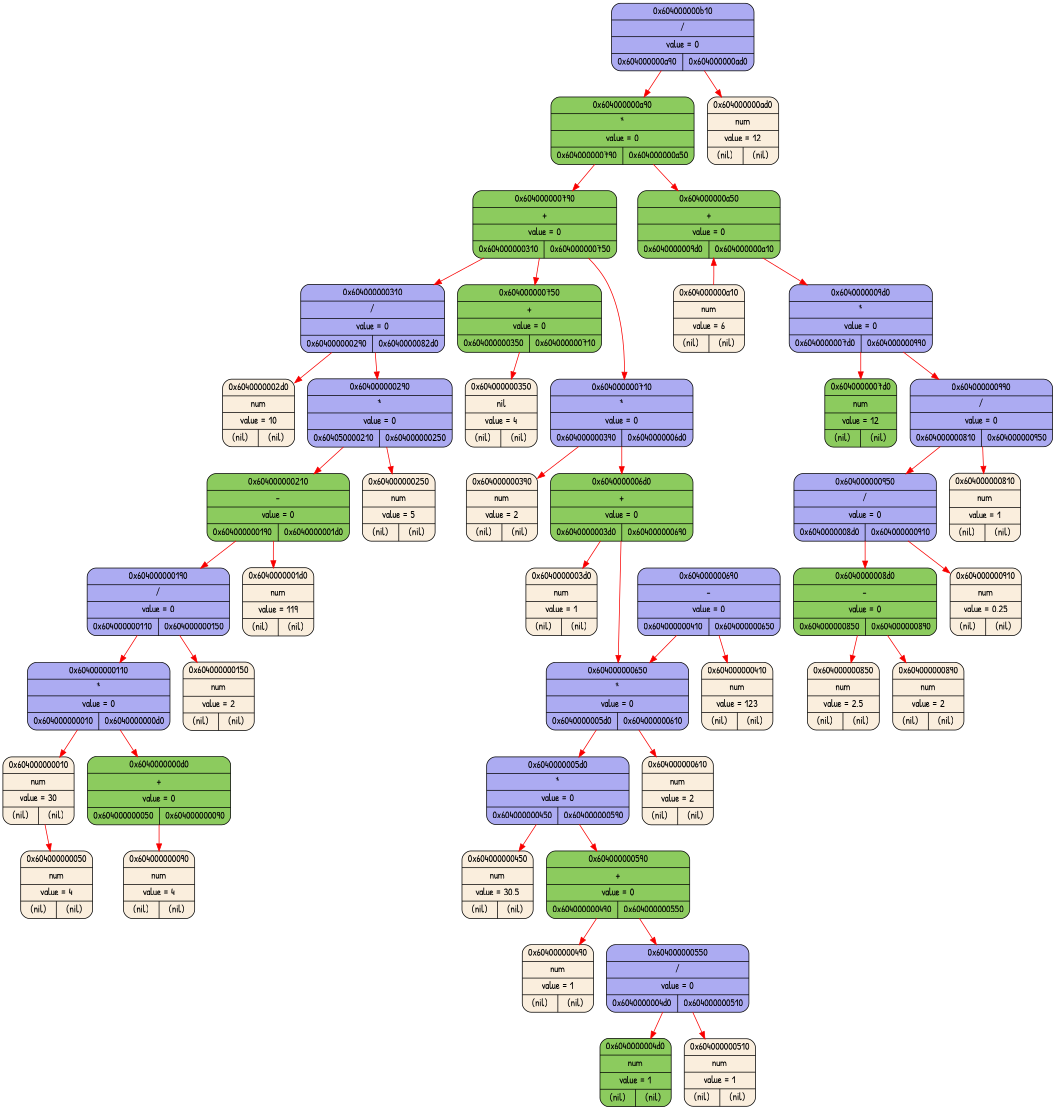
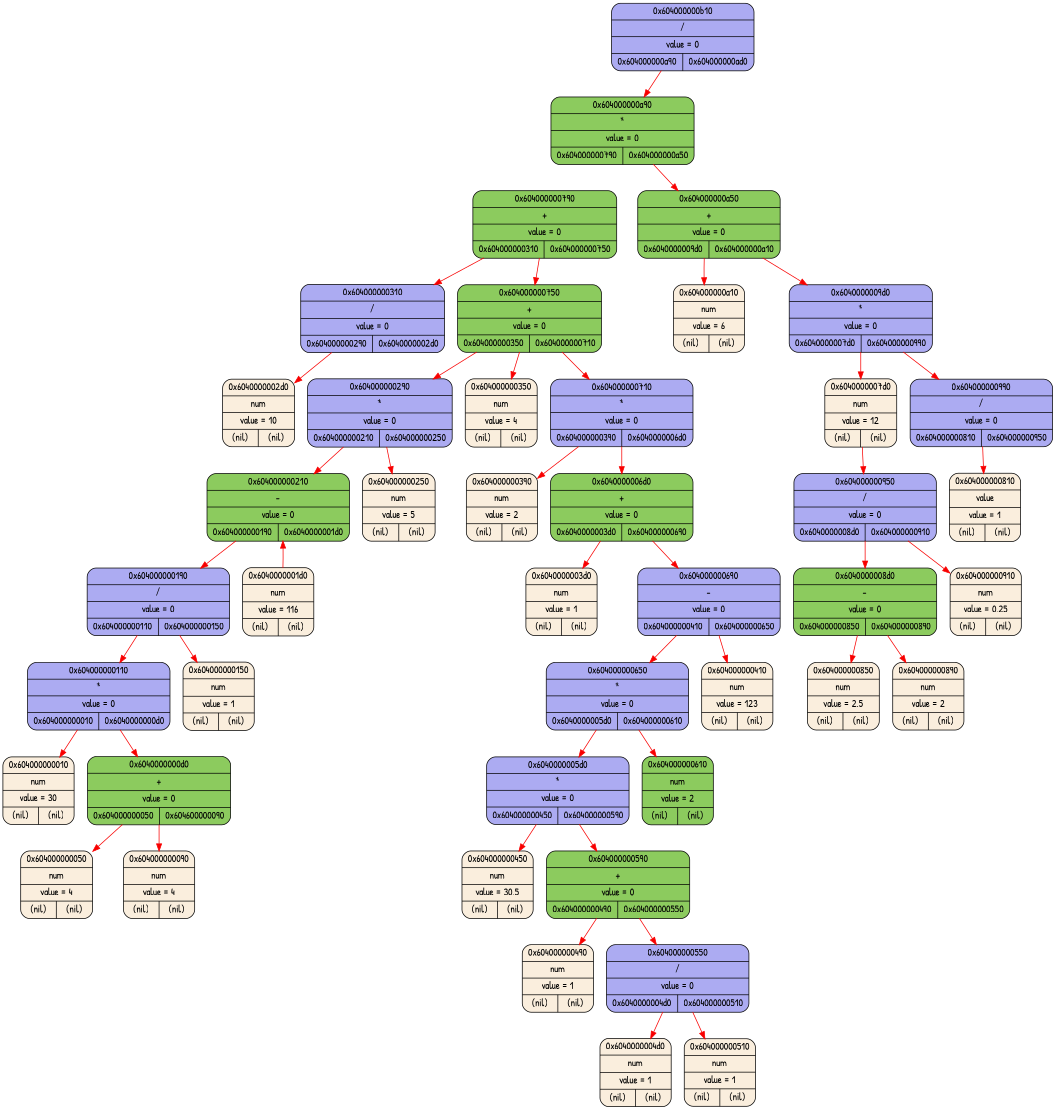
(743, 131) -> none
(586, 175) -> none
(714, 275) -> (704, 268)
(618, 311) -> (573, 363)
(409, 344) -> (409, 344)
(376, 362) -> (458, 364)
(501, 404) -> (501, 404)
(861, 413) -> (861, 413)
(344, 438) -> (344, 438)
(926, 458) -> (863, 457)
(985, 498) -> (985, 498)
(273, 551) -> (283, 558)
(620, 598) -> (663, 552)
(278, 610) -> (278, 610)
(219, 704) -> (219, 704)
(678, 791) -> (678, 791)
(195, 816) -> (195, 816)
(47, 834) -> (110, 836)
(636, 1073) -> (636, 1073)
